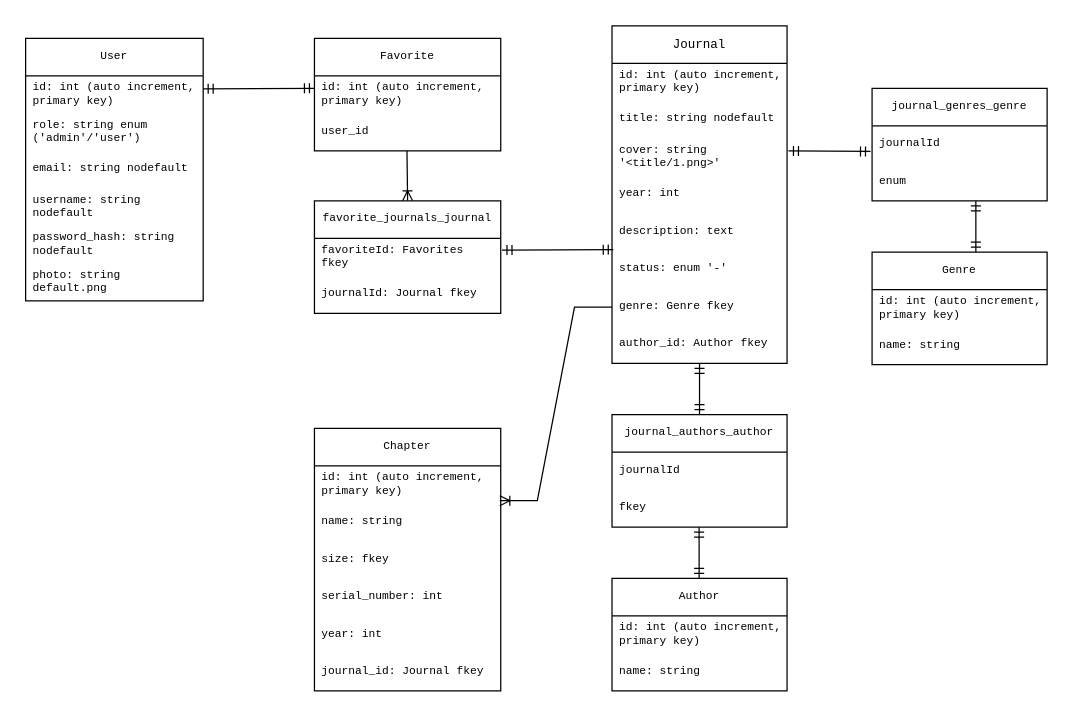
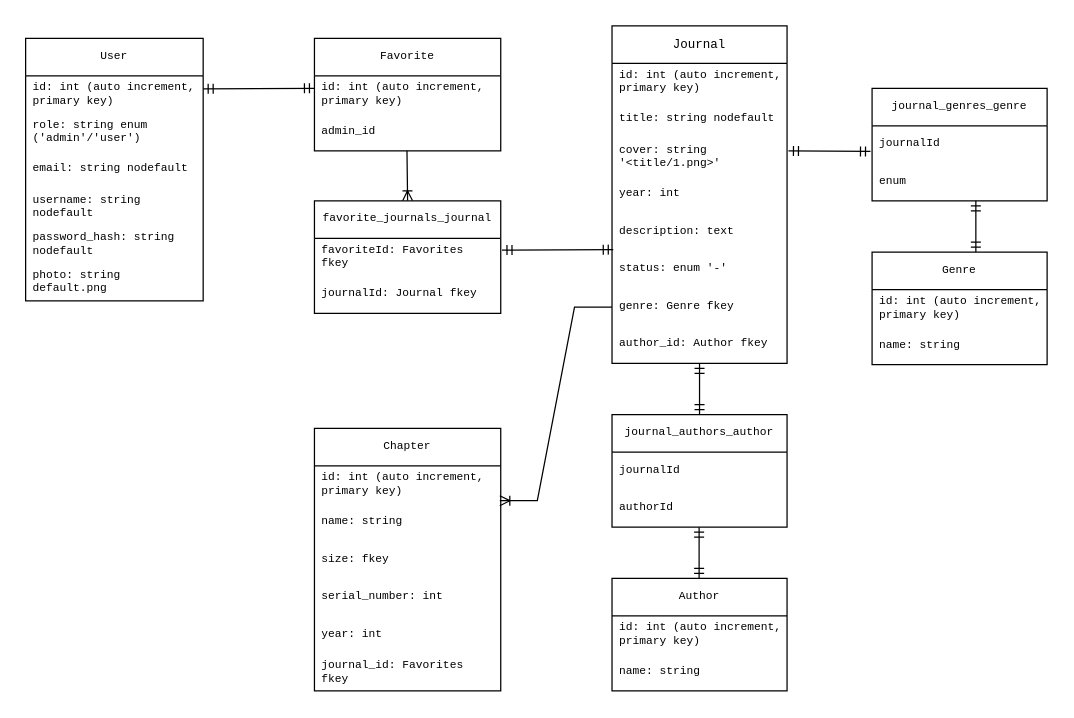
(342, 132) -> (344, 132)
(632, 508) -> (645, 508)
(389, 672) -> (395, 672)
